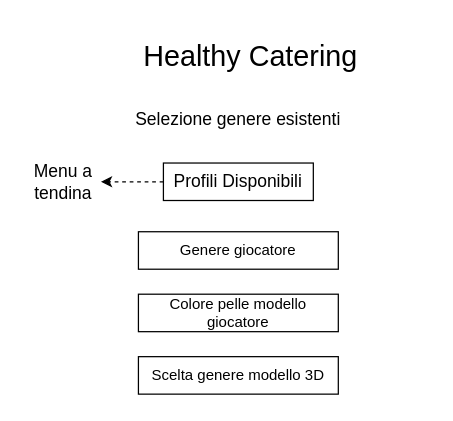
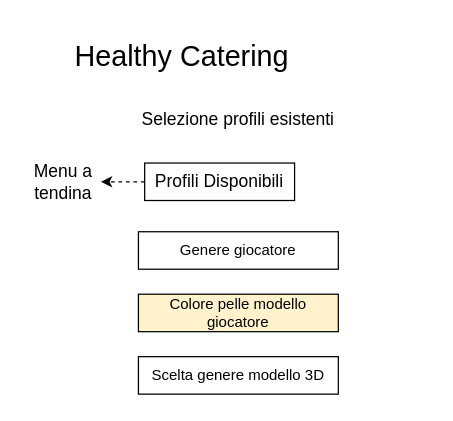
(251, 57) -> (182, 57)
(238, 119) -> (238, 119)
(238, 182) -> (219, 182)
(238, 313) -> (238, 313)
